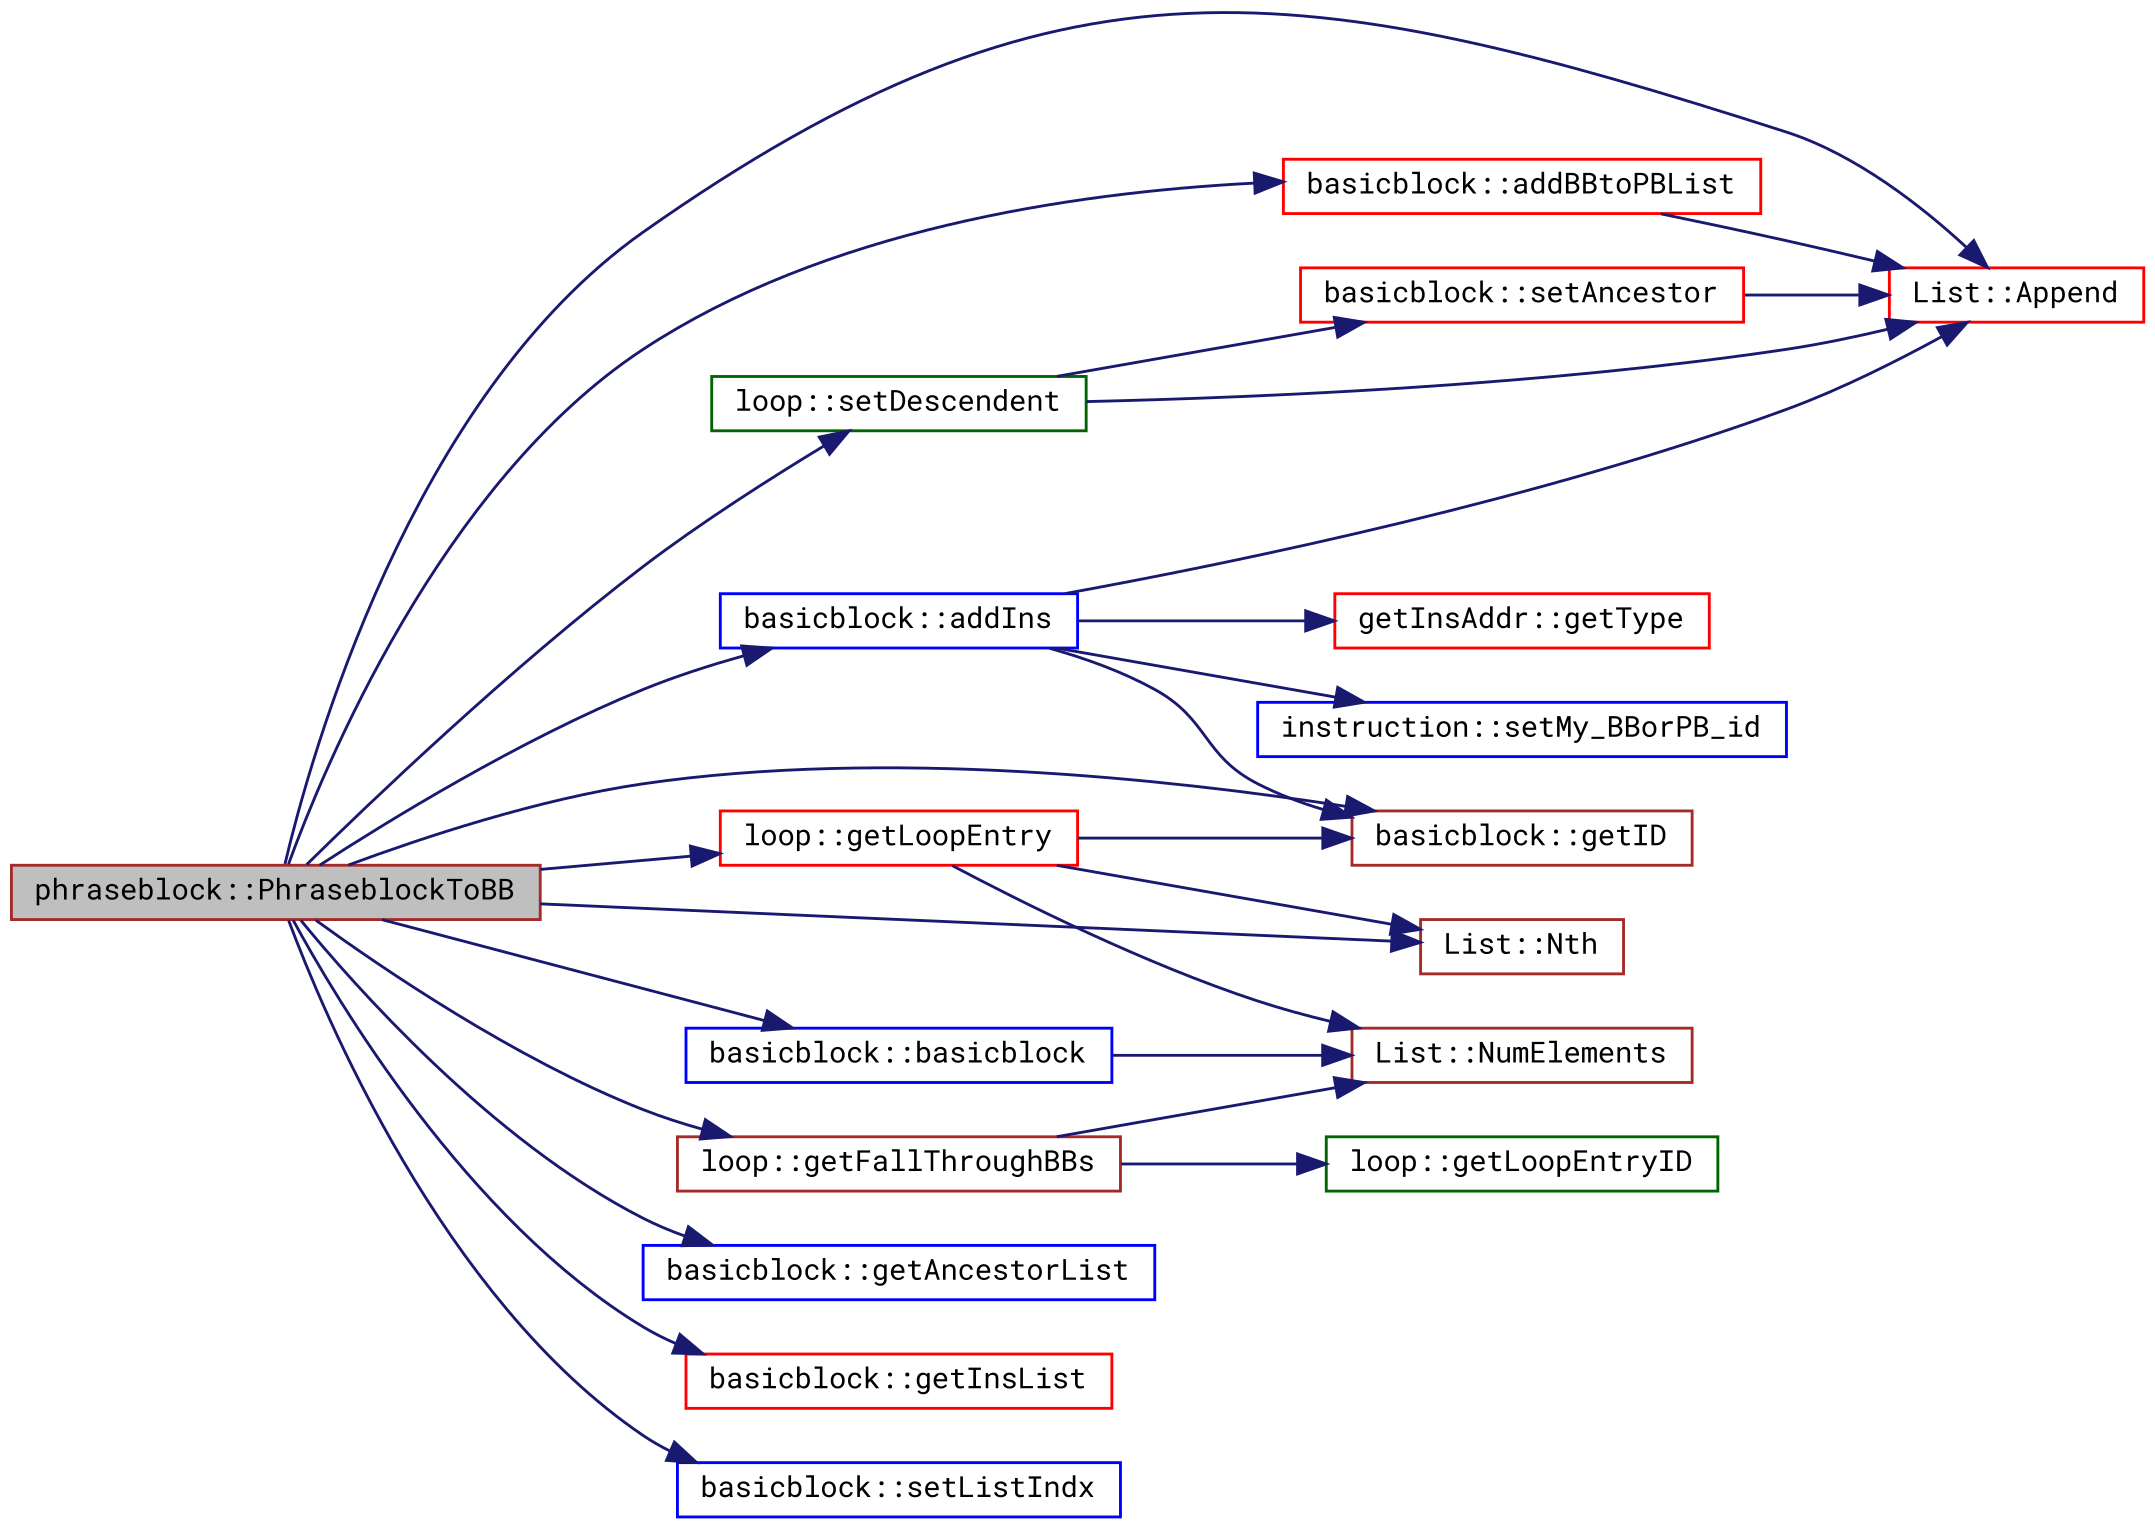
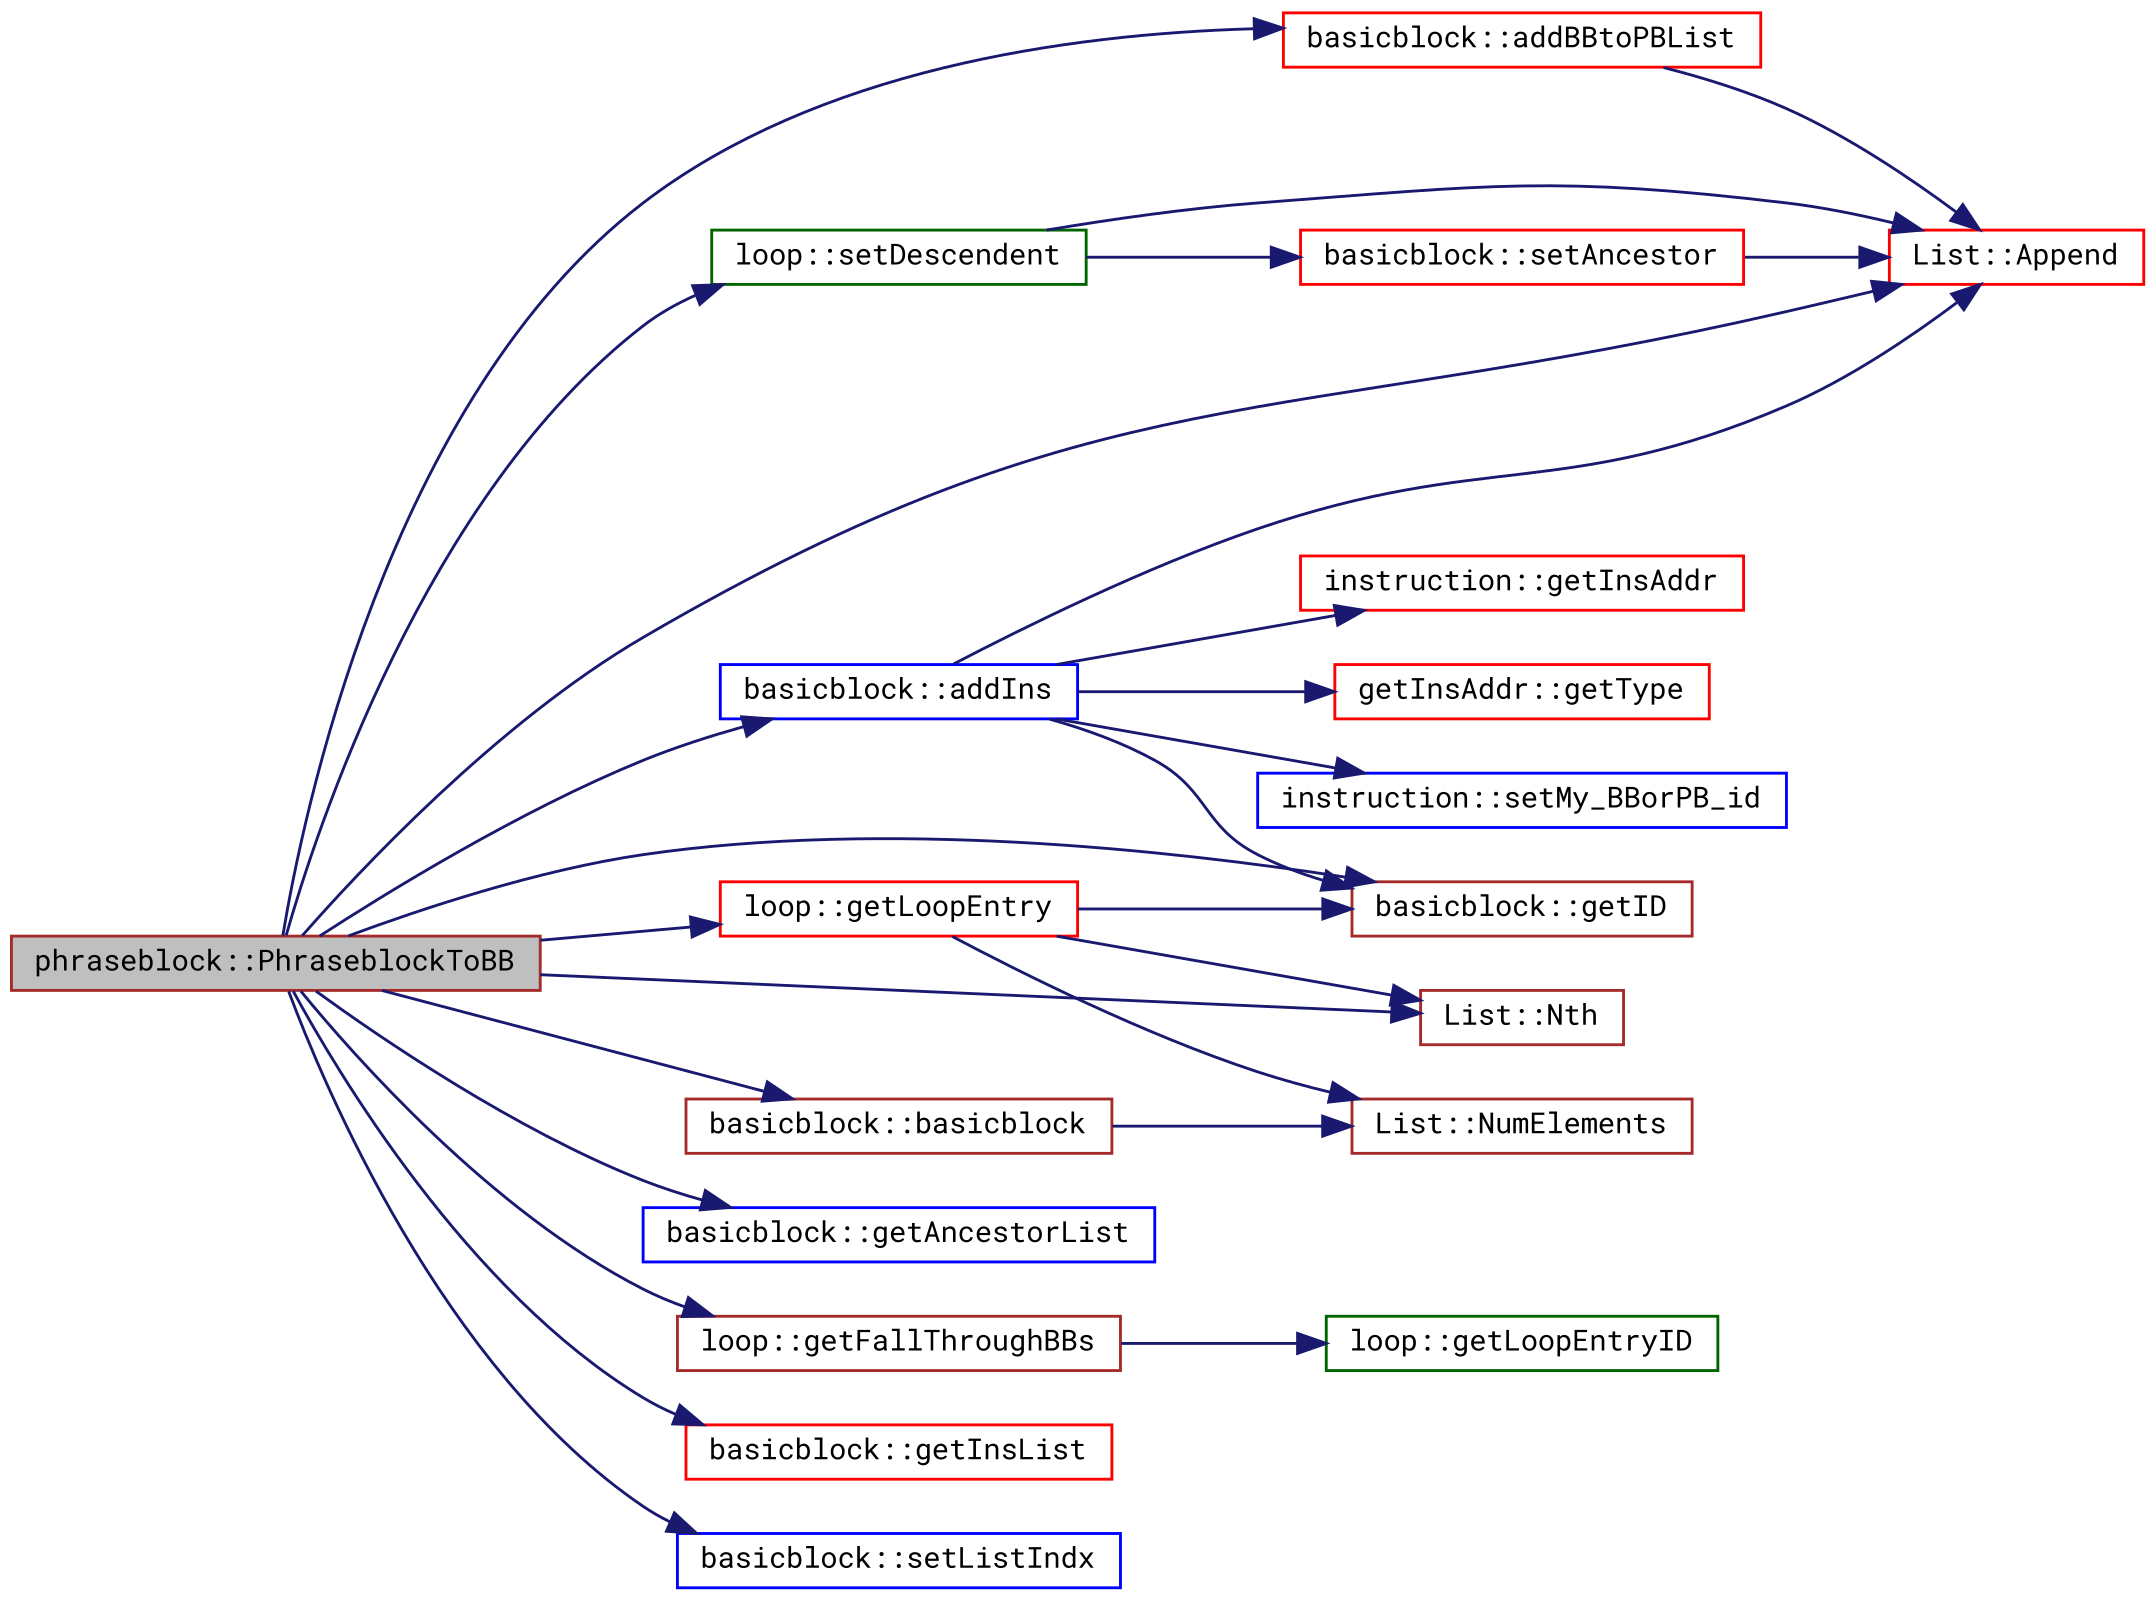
none -> (1522, 583)
(899, 1055) -> (899, 1126)
(1196, 1112) -> none
